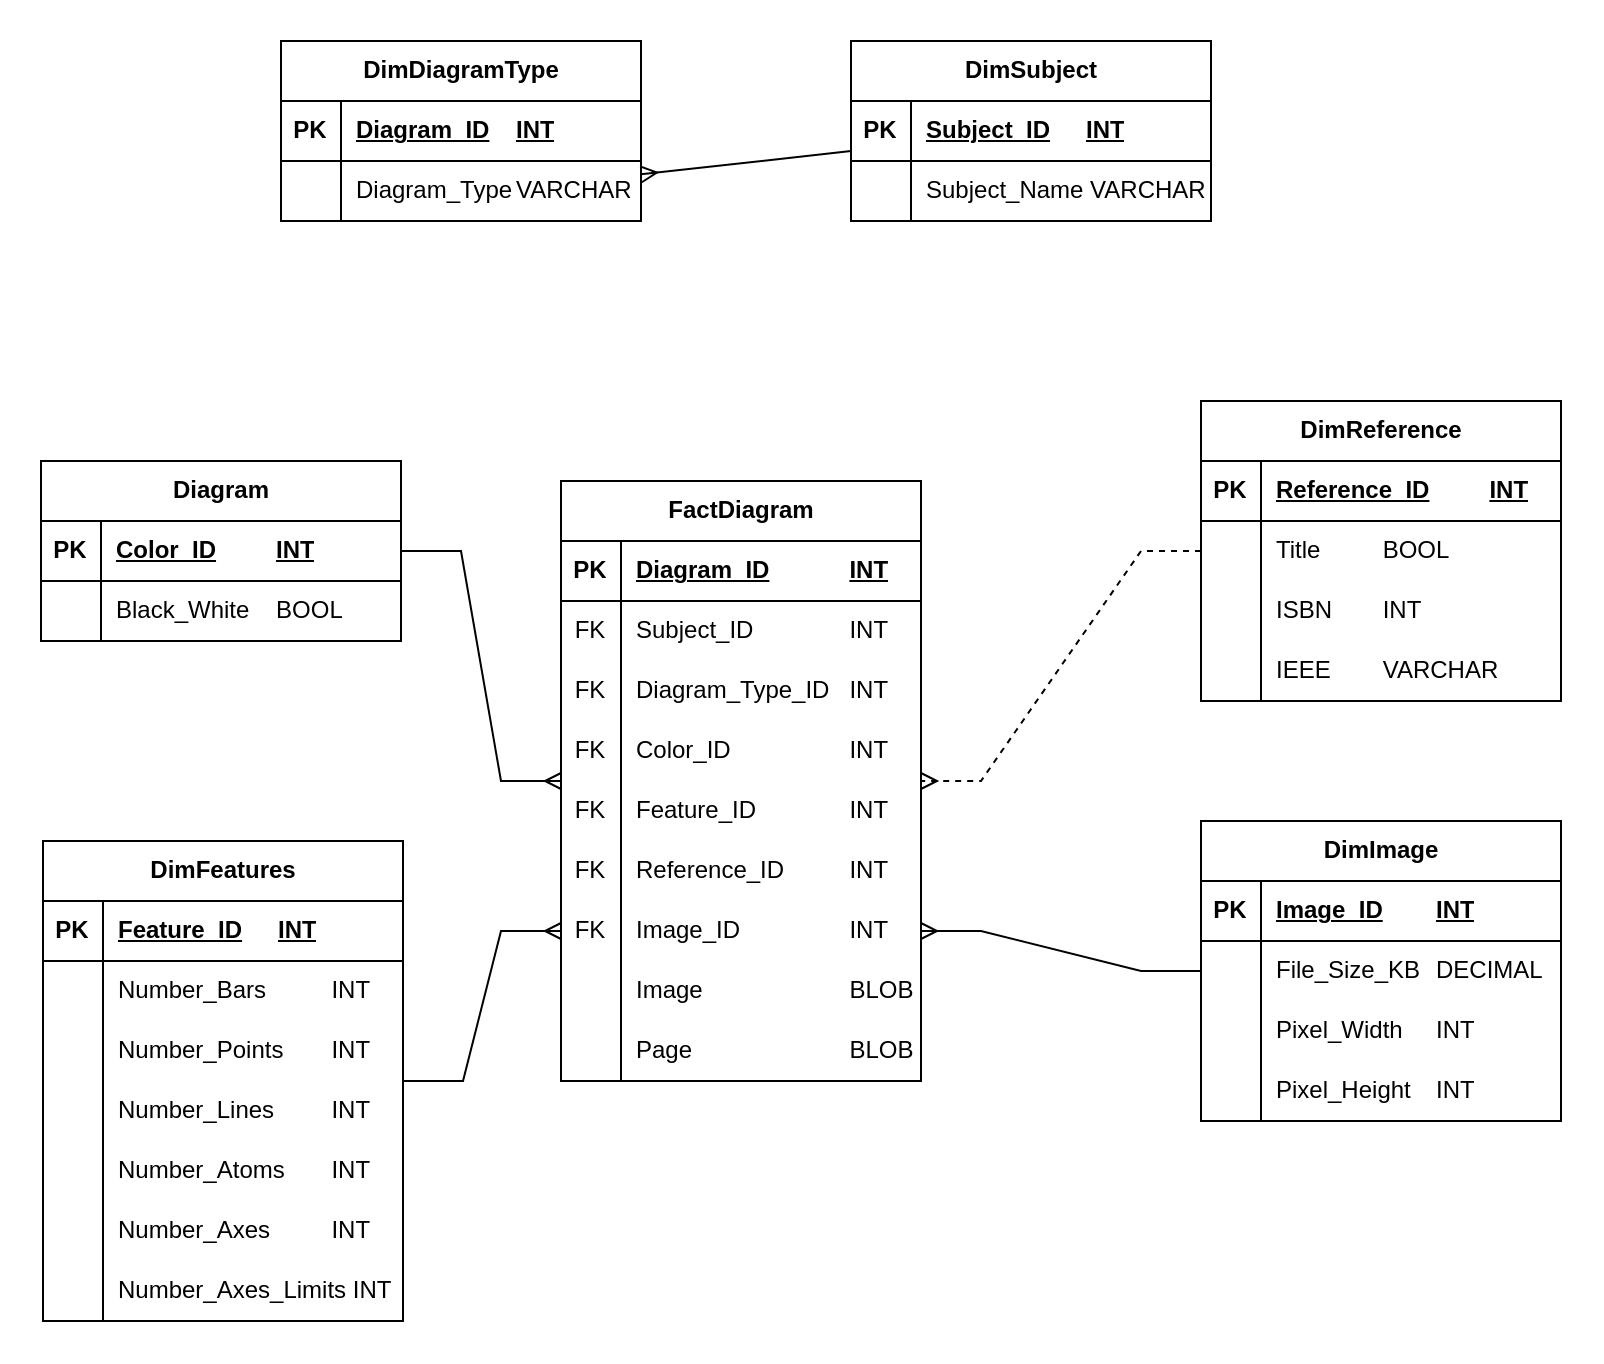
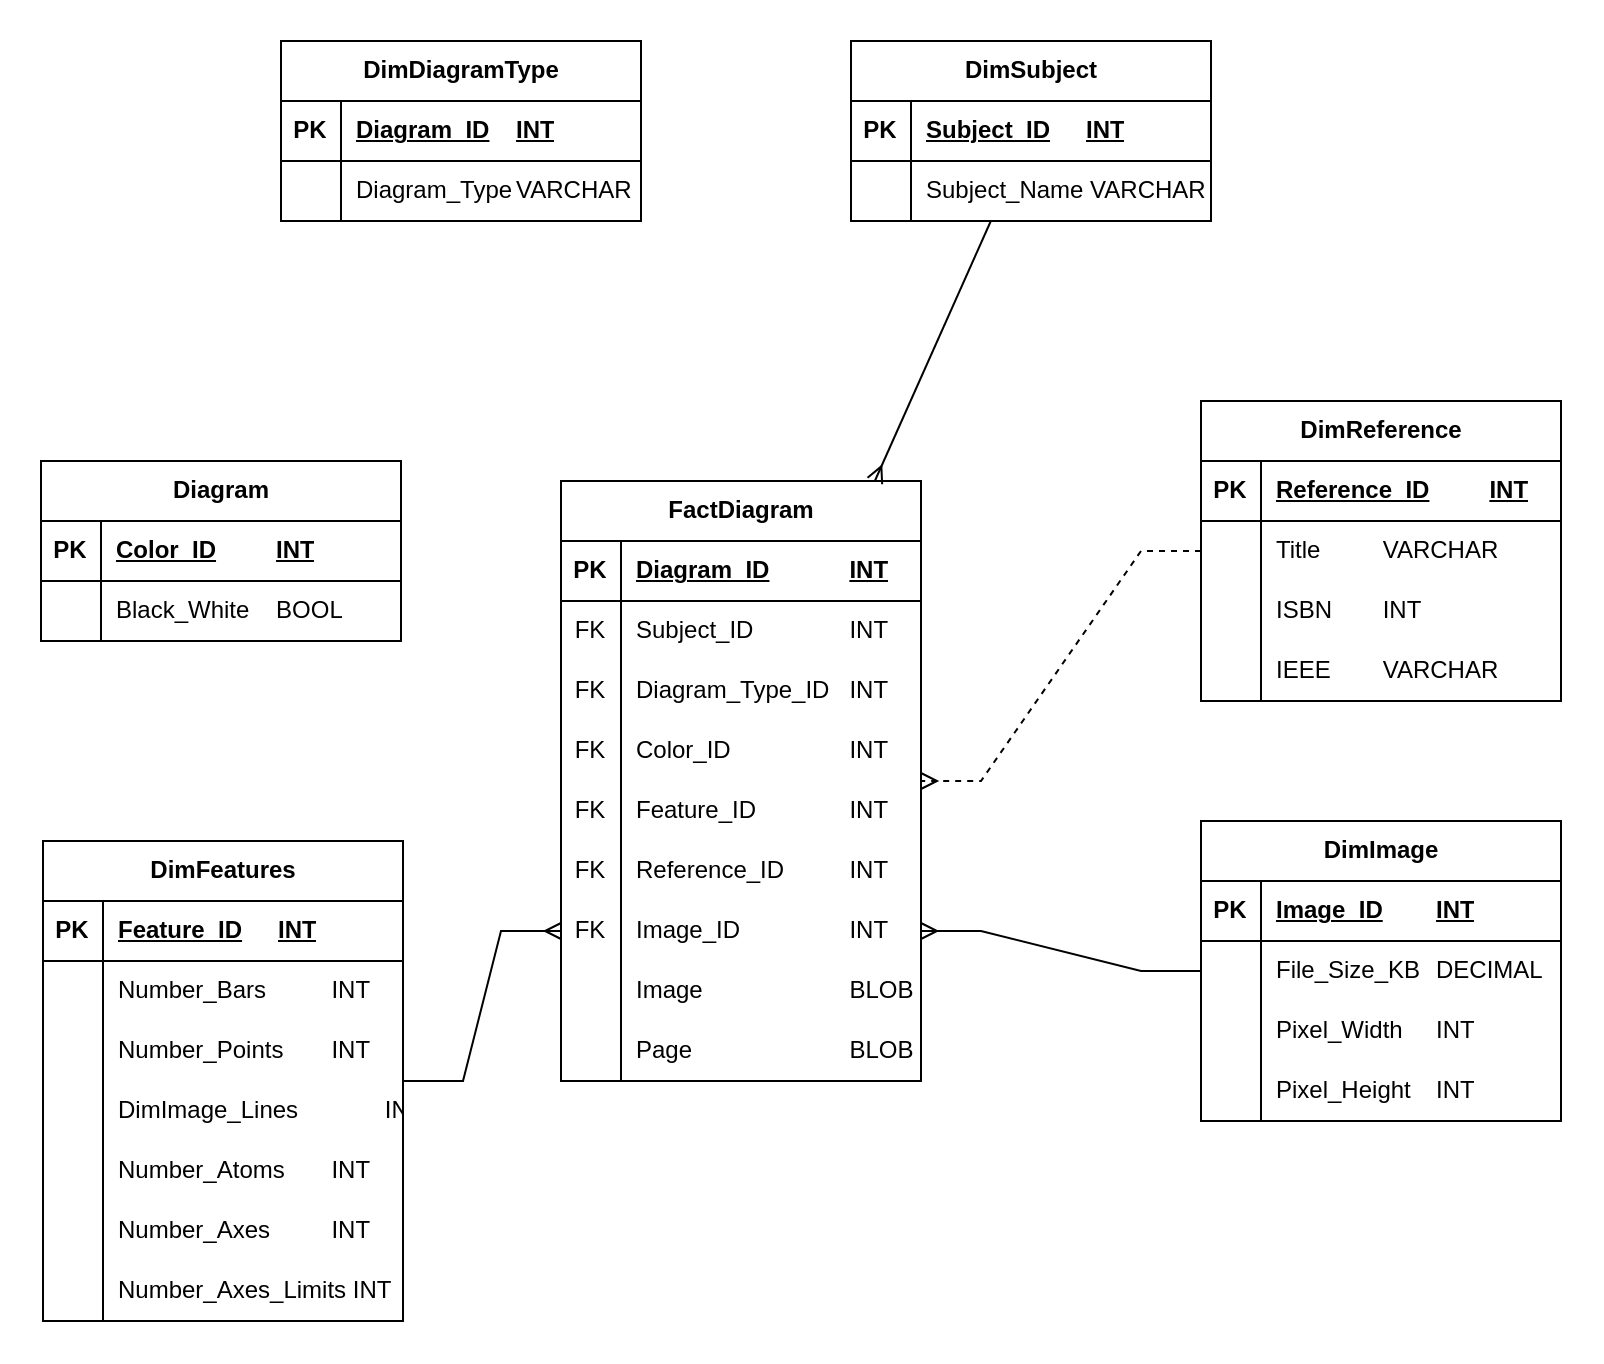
(746, 163) -> (932, 353)
(1345, 551) -> (1365, 551)
(481, 666) -> none
(230, 1111) -> (240, 1111)
